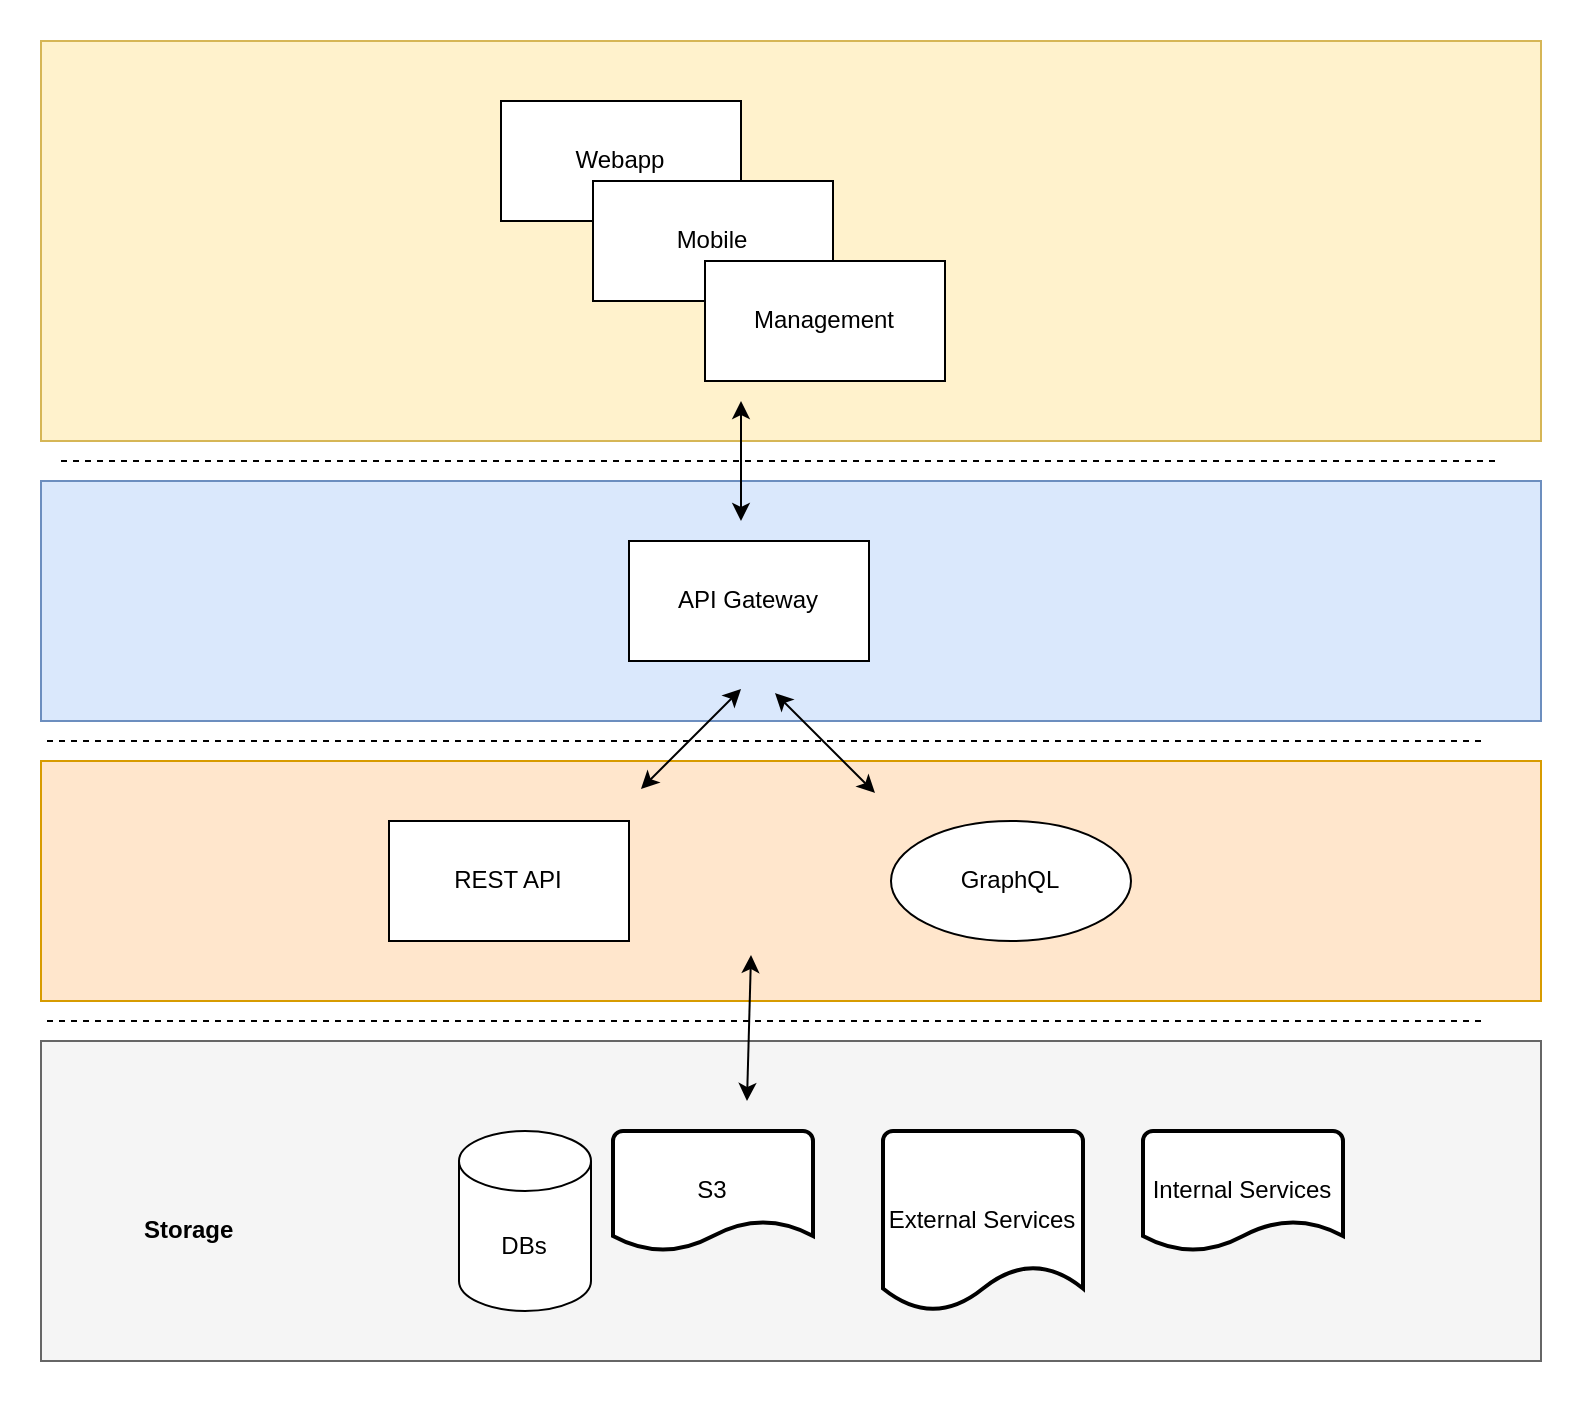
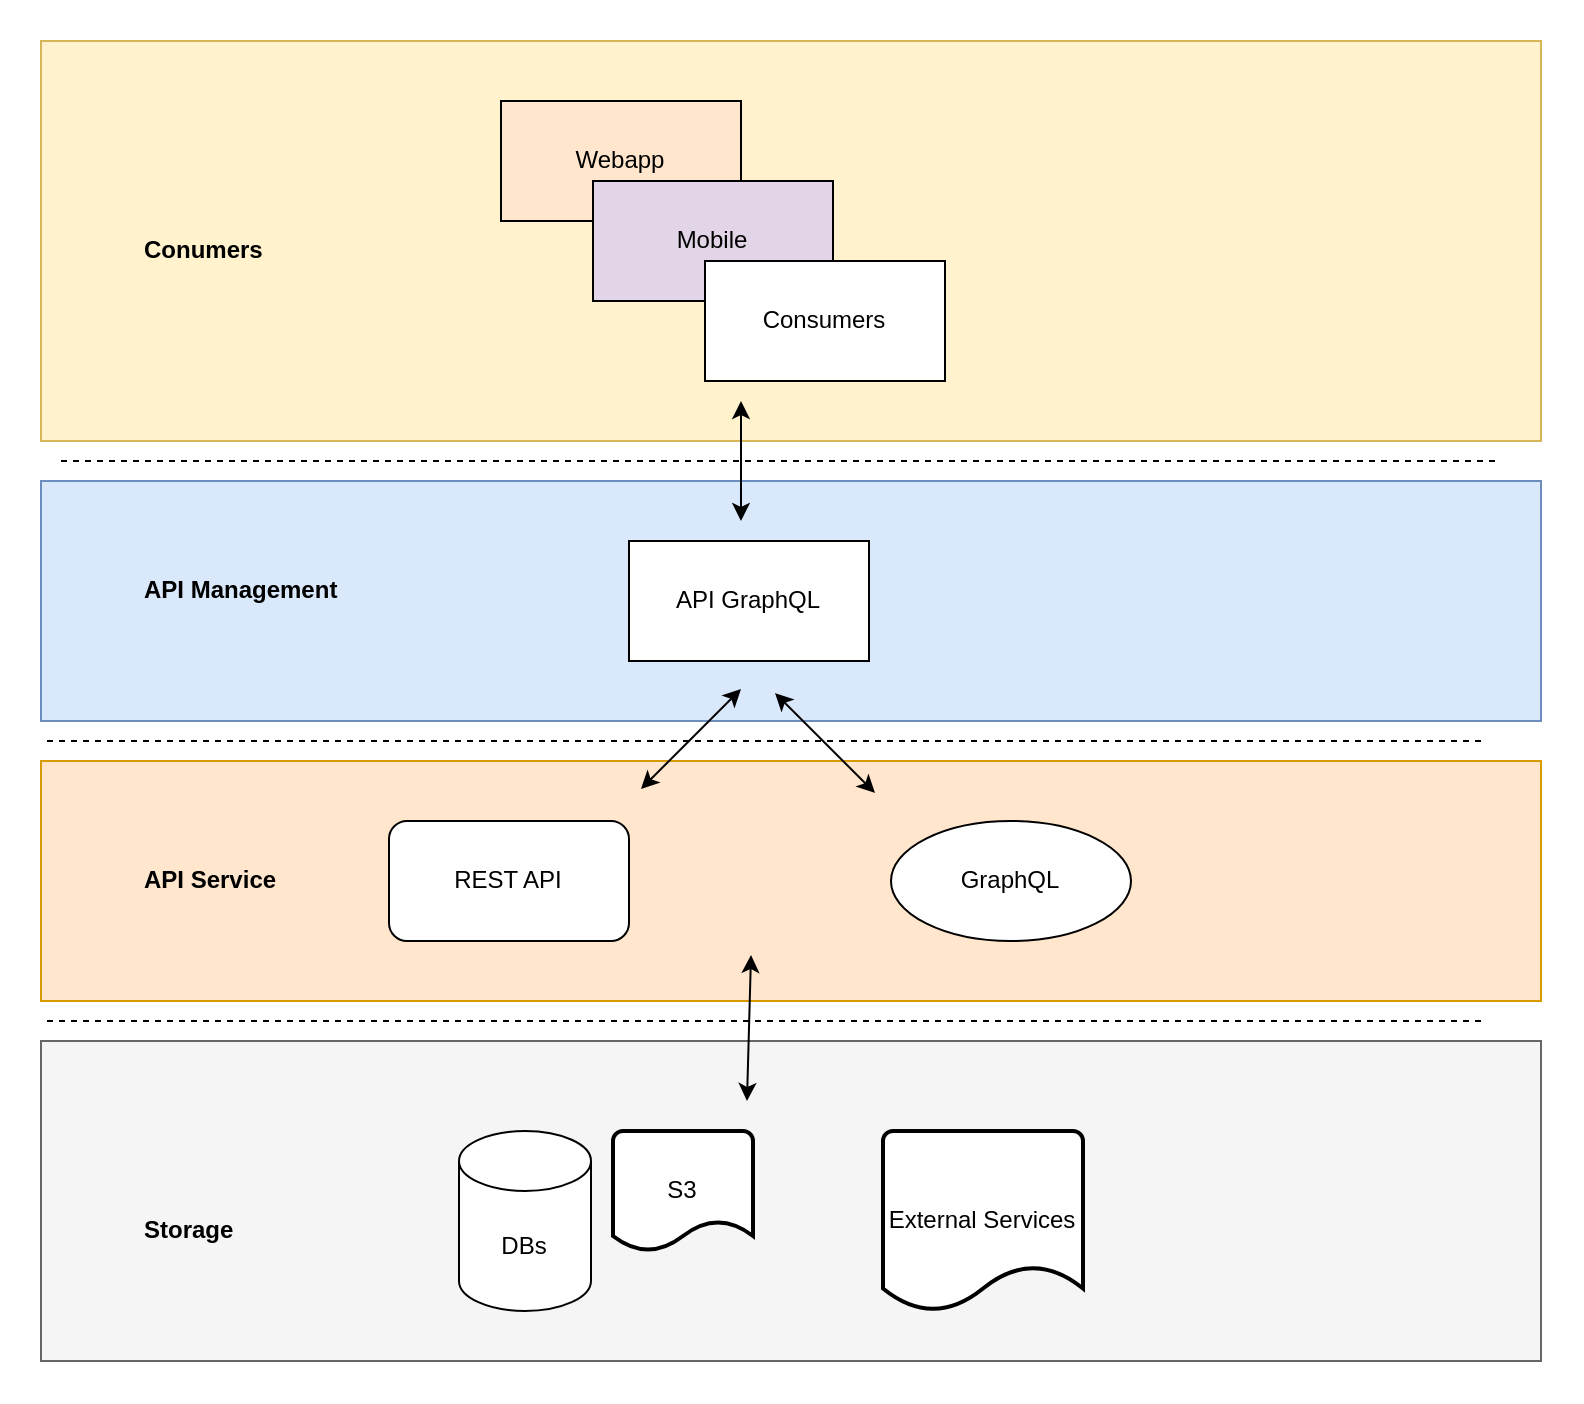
(621, 161) -> (621, 161)
(713, 241) -> (713, 241)
none -> (201, 251)
(825, 321) -> (825, 321)
none -> (251, 591)
(749, 601) -> (749, 601)
none -> (251, 881)
(509, 881) -> (509, 881)
(713, 1191) -> (683, 1191)
(1243, 1191) -> none
